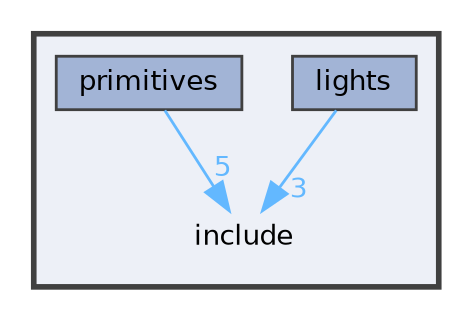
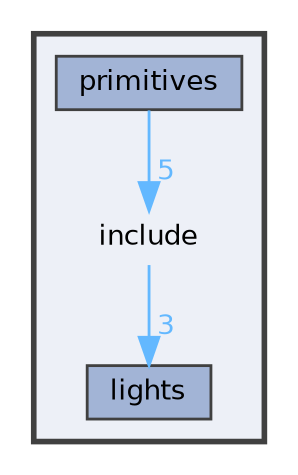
(308, 149) -> (149, 301)
